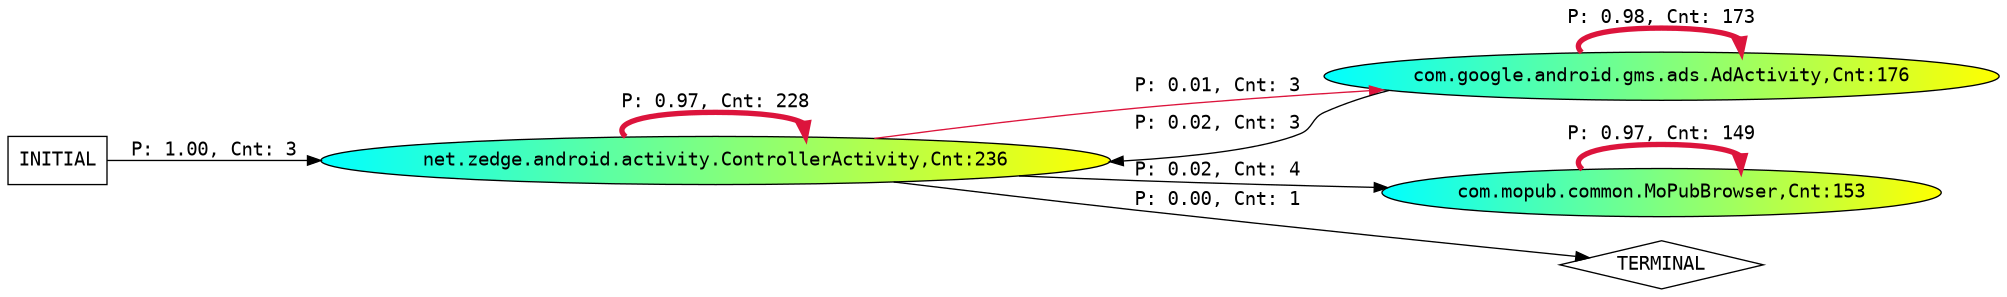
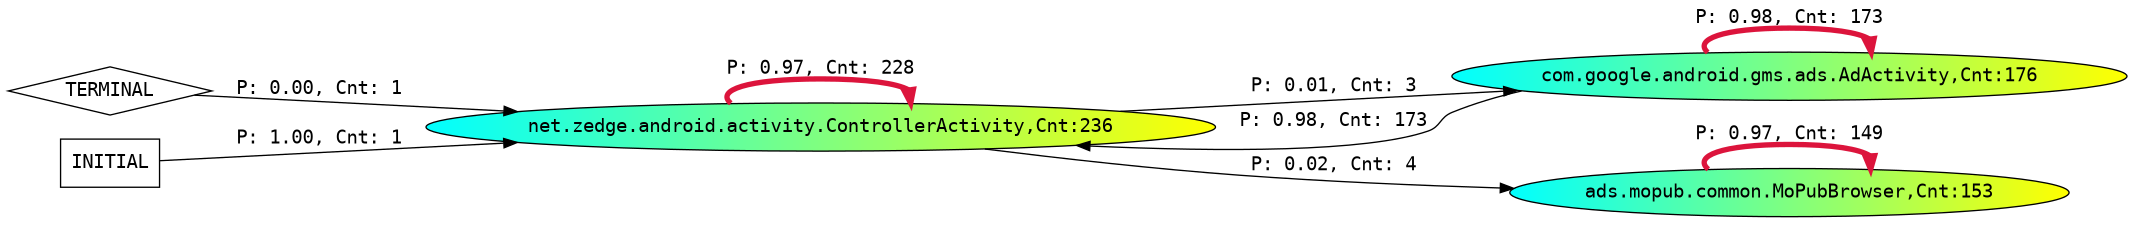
(1121, 110) -> (1312, 101)
(1217, 124) -> (1334, 121)
(214, 150) -> (319, 138)
(1662, 193) -> (1789, 193)
(1234, 221) -> (349, 103)
